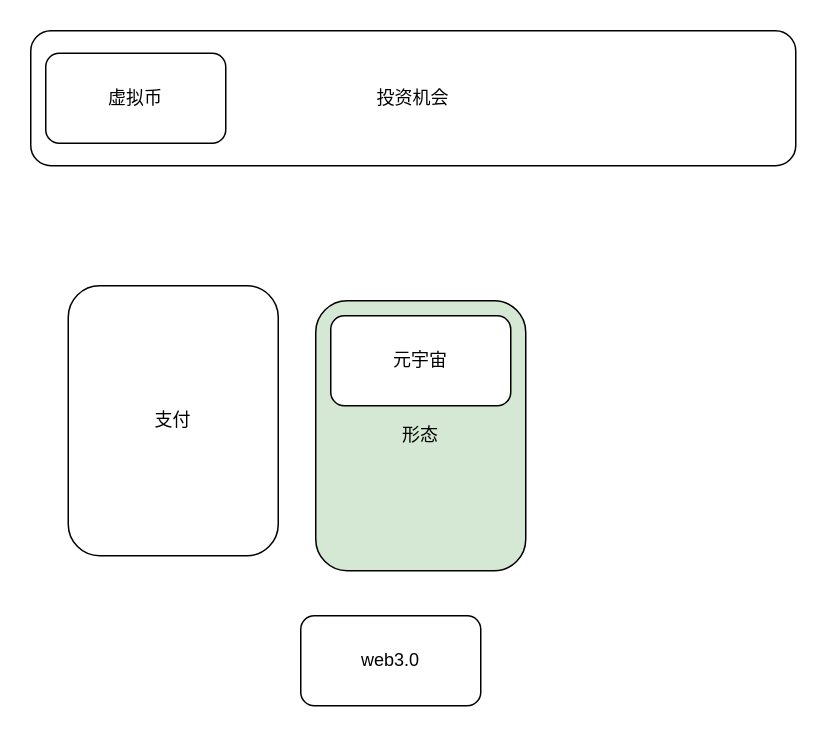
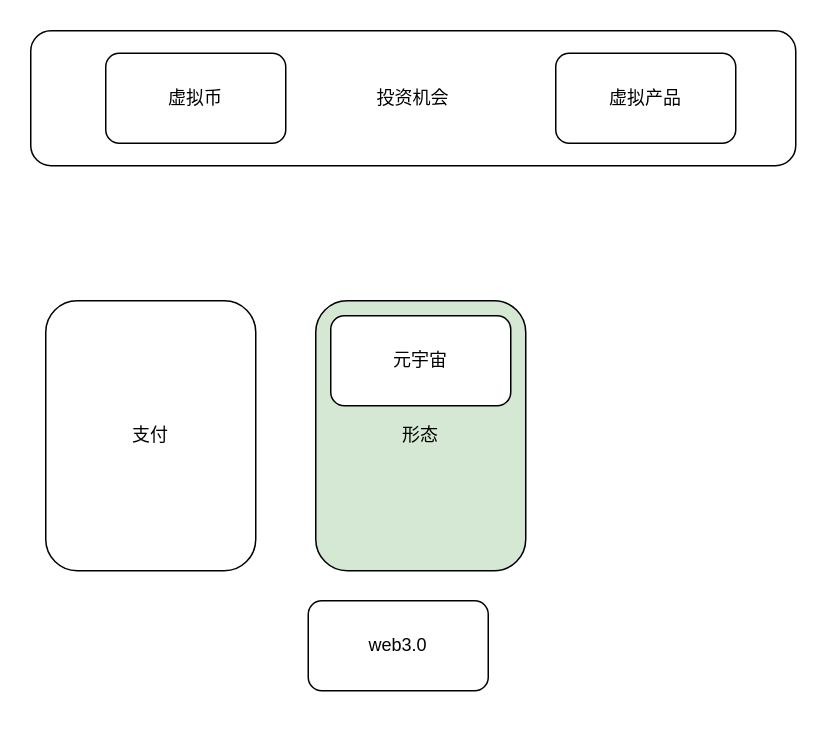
(136, 98) -> (196, 98)
none -> (646, 98)
(173, 421) -> (151, 436)
(391, 661) -> (398, 646)
